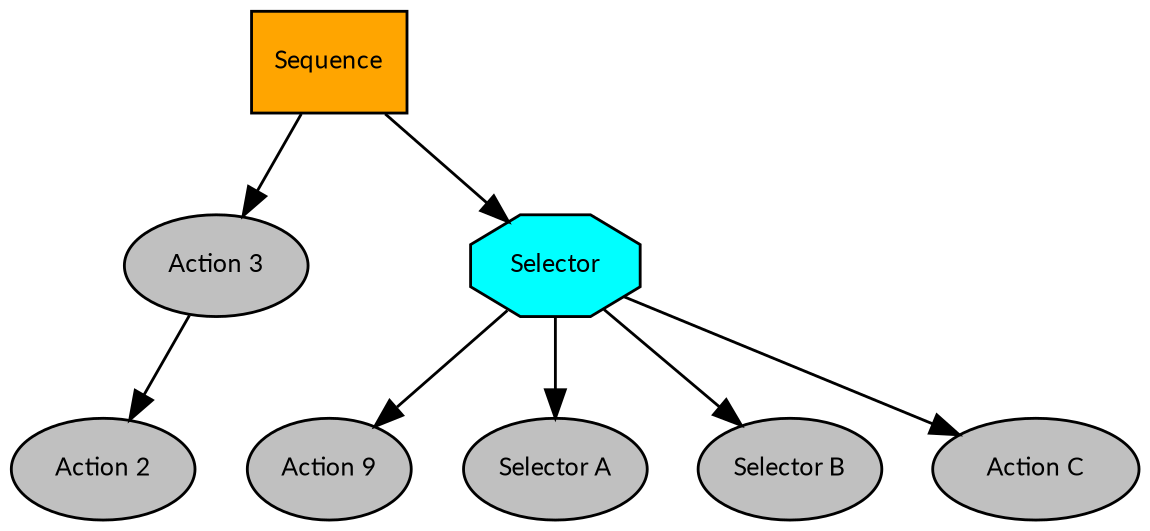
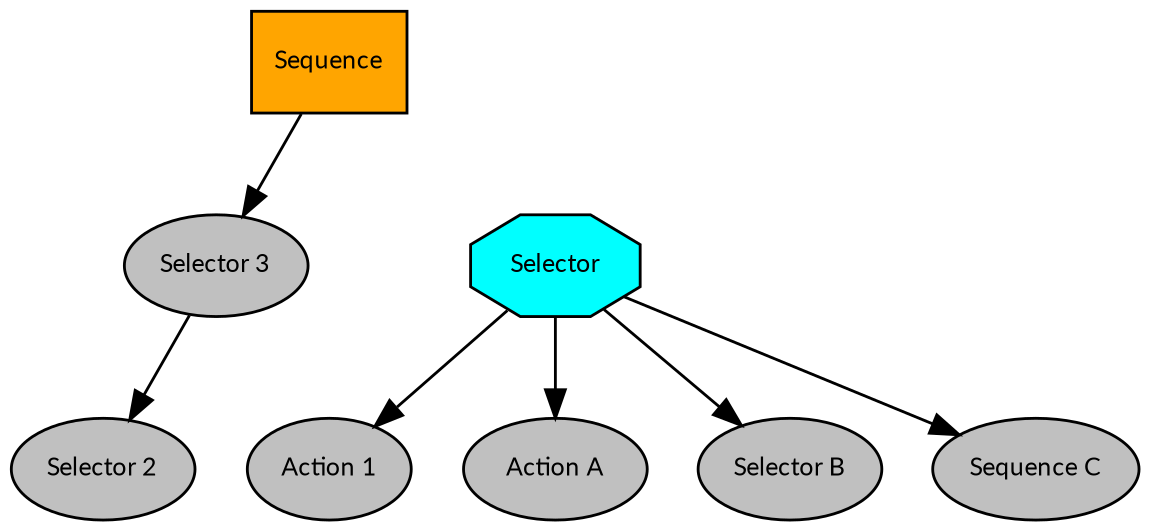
(436, 158) -> none
(216, 266) -> (216, 266)
(103, 469) -> (103, 469)
(329, 469) -> (329, 469)
(555, 469) -> (555, 469)
(1036, 469) -> (1036, 469)
